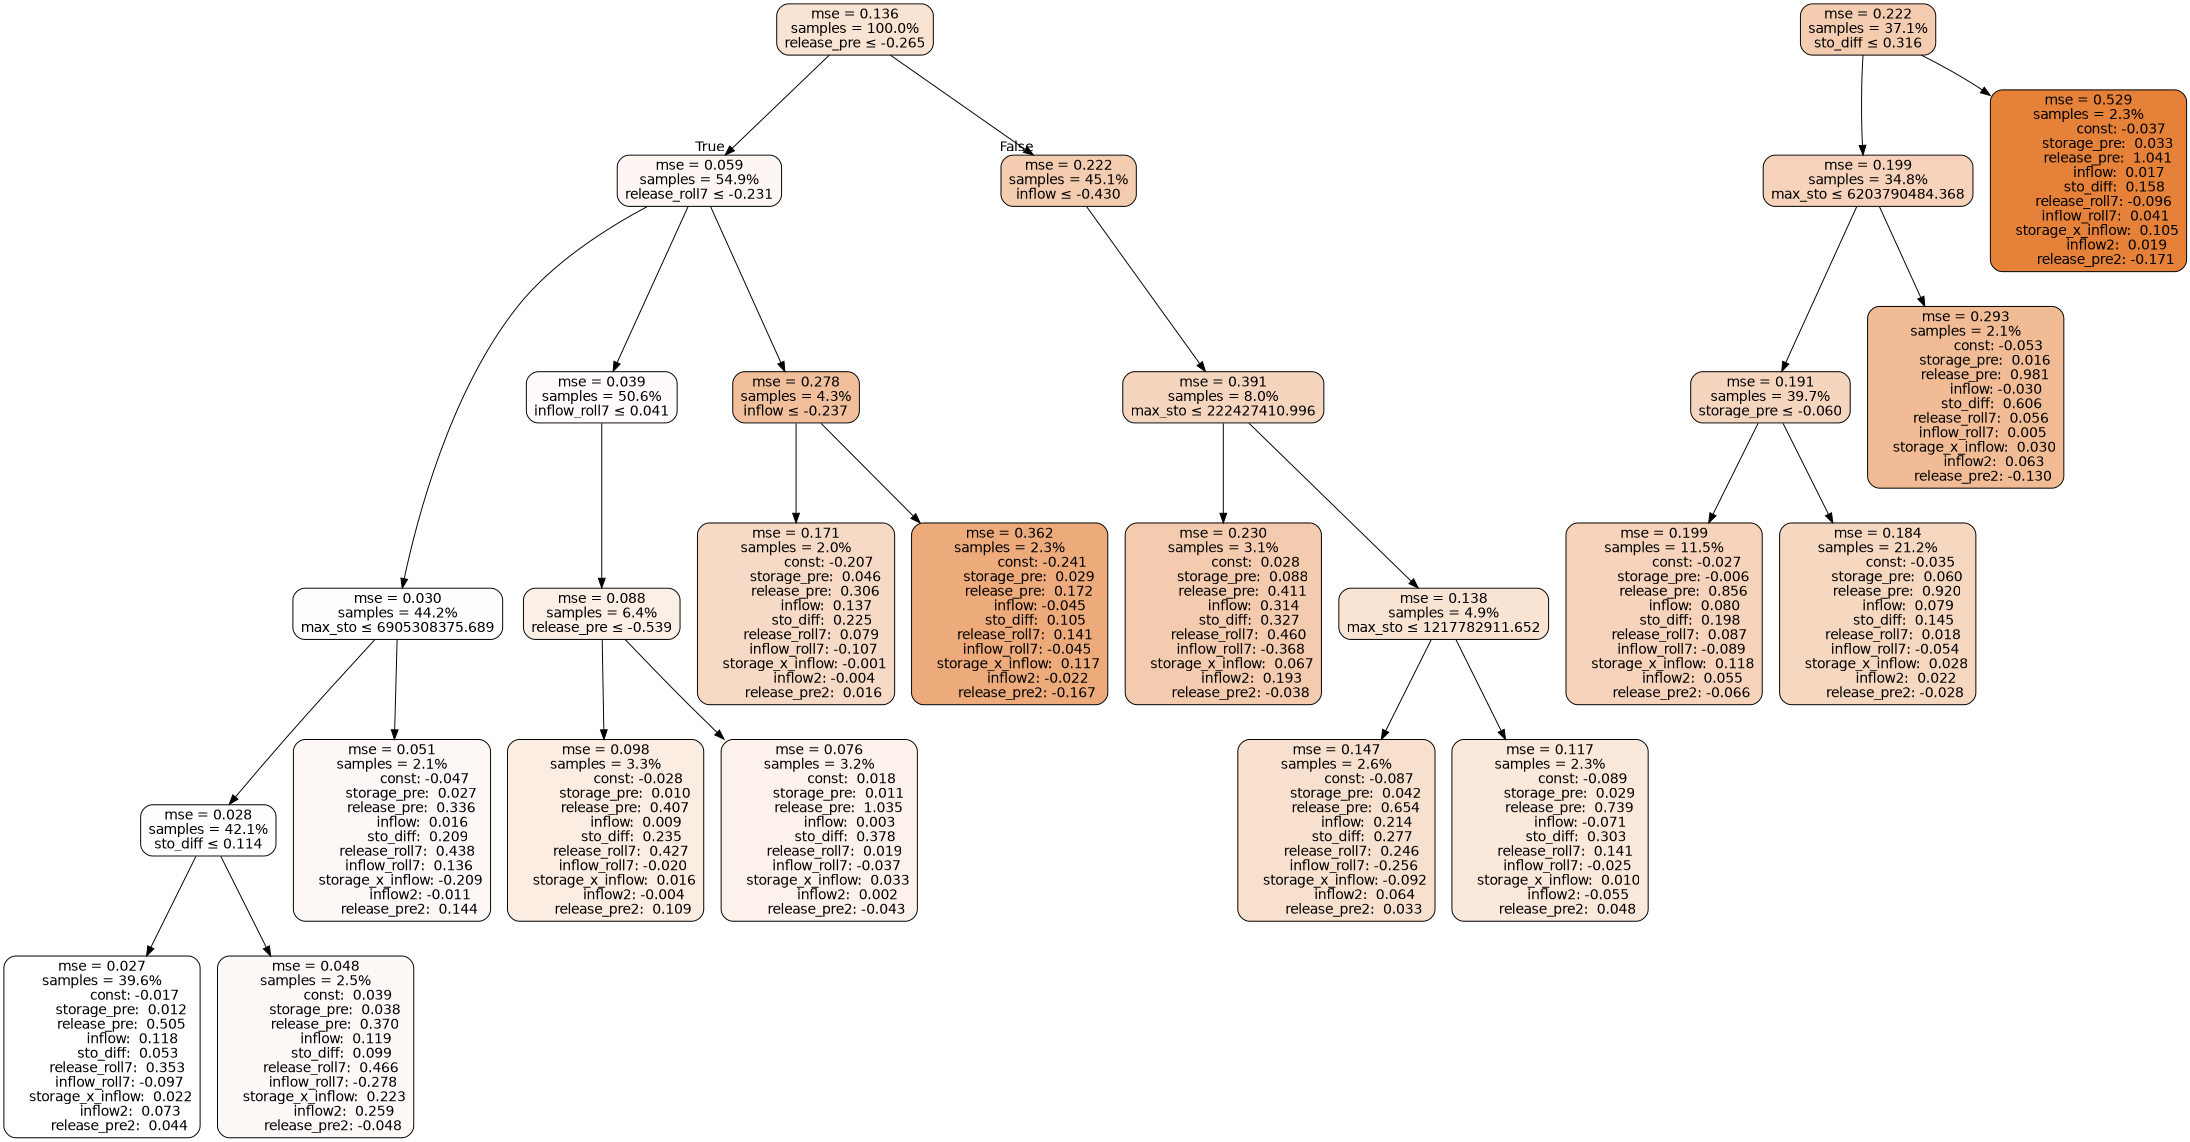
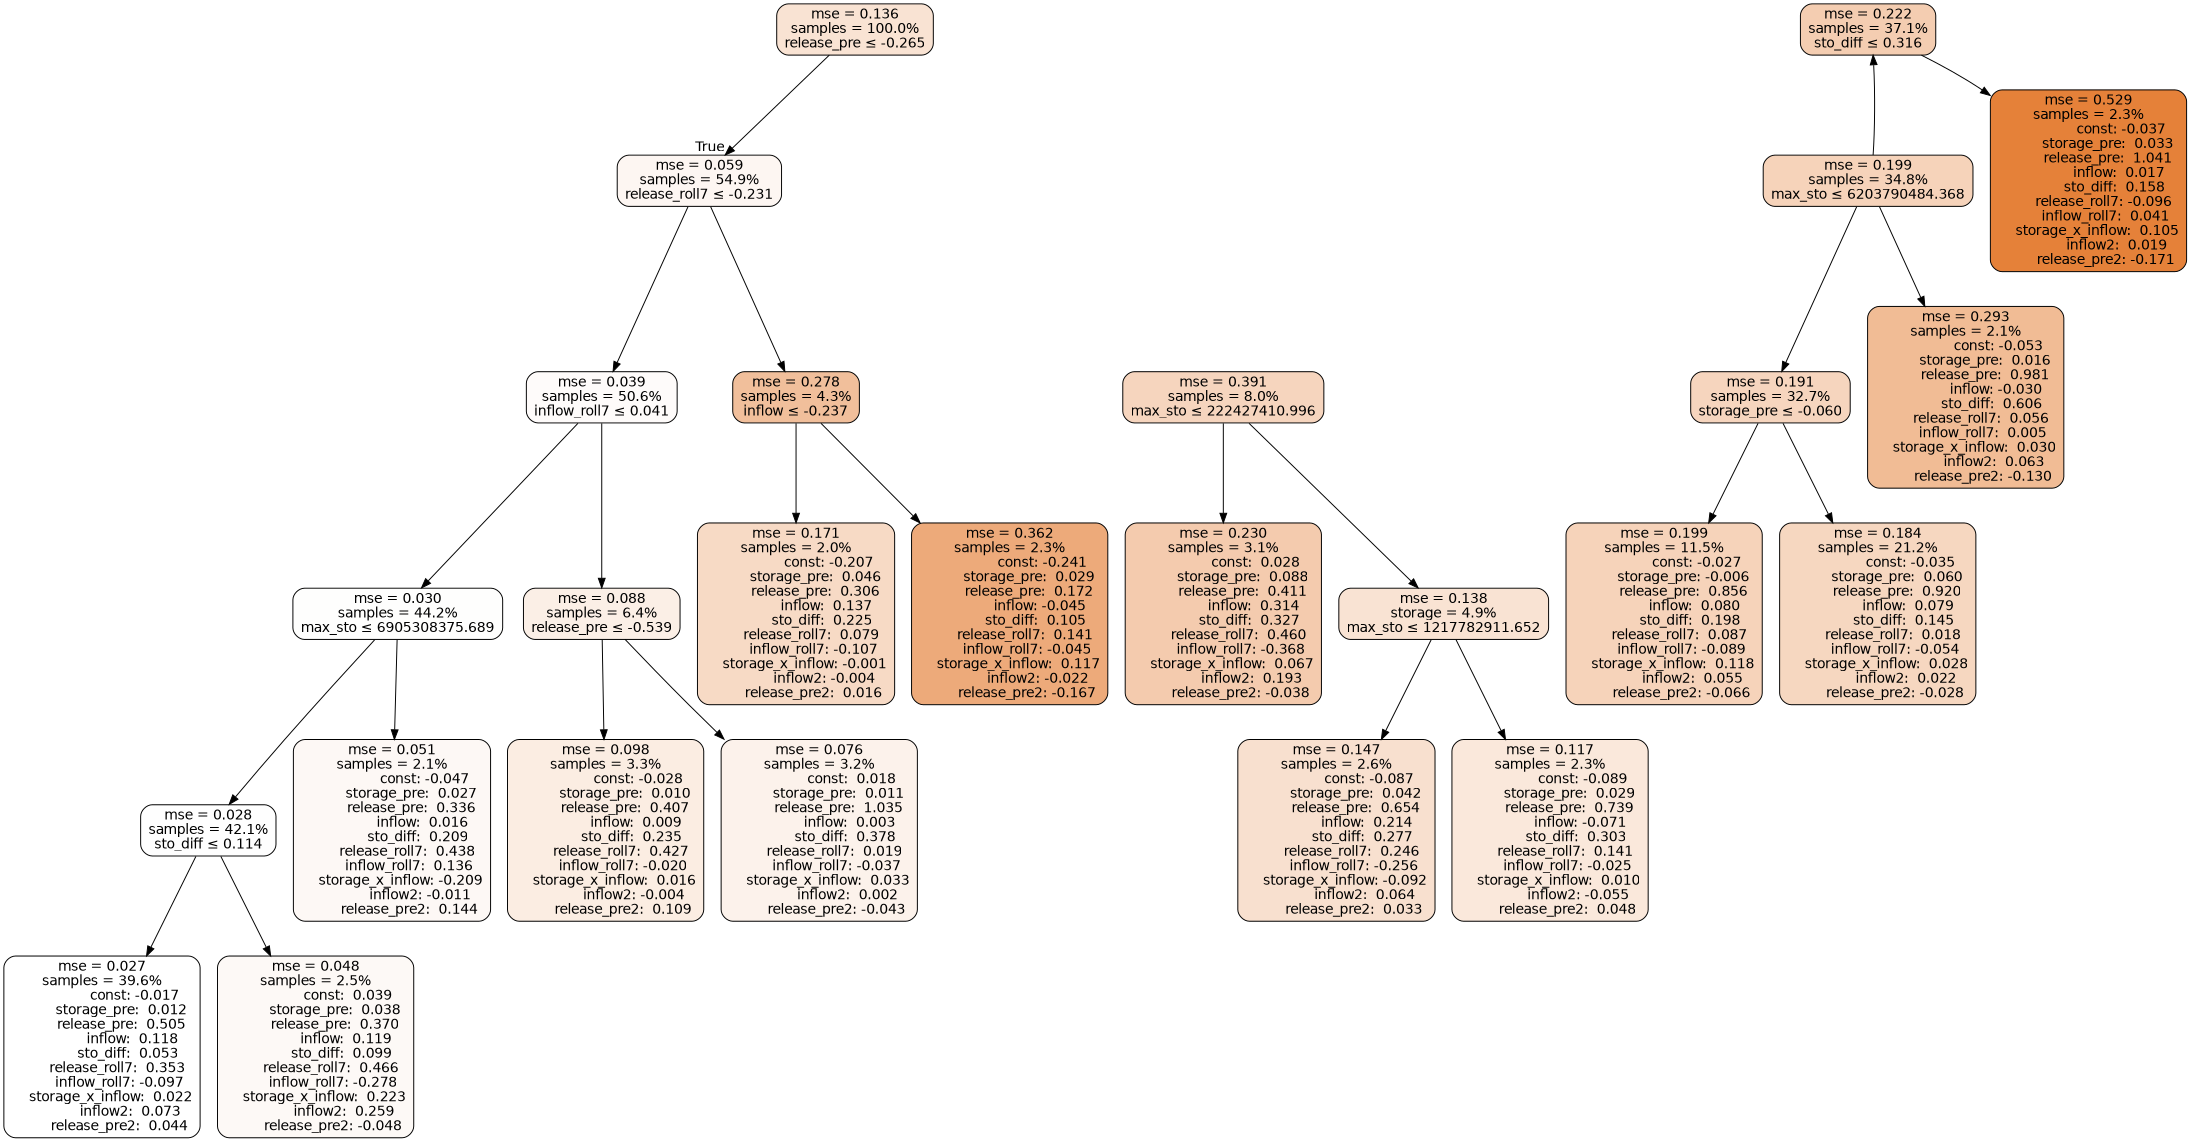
(1862, 100) -> (1875, 110)
(1069, 181) -> none
(482, 362) -> (503, 502)
(1770, 397) -> (1770, 397)
(1444, 614) -> (1444, 614)
